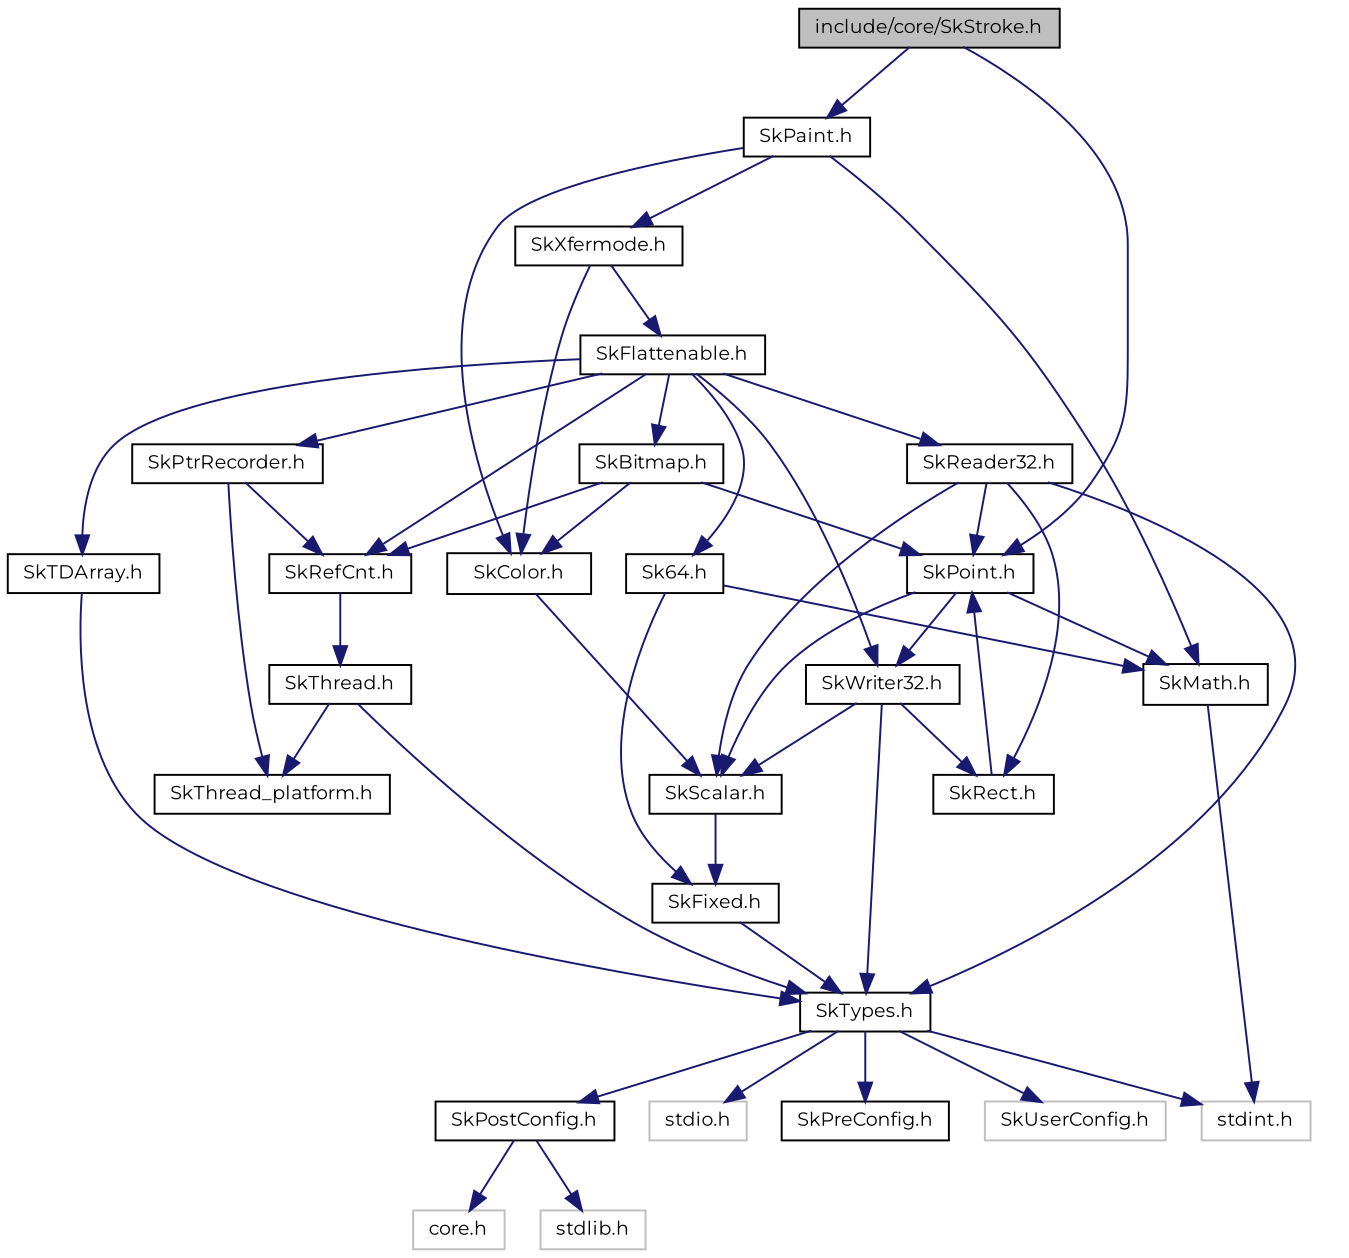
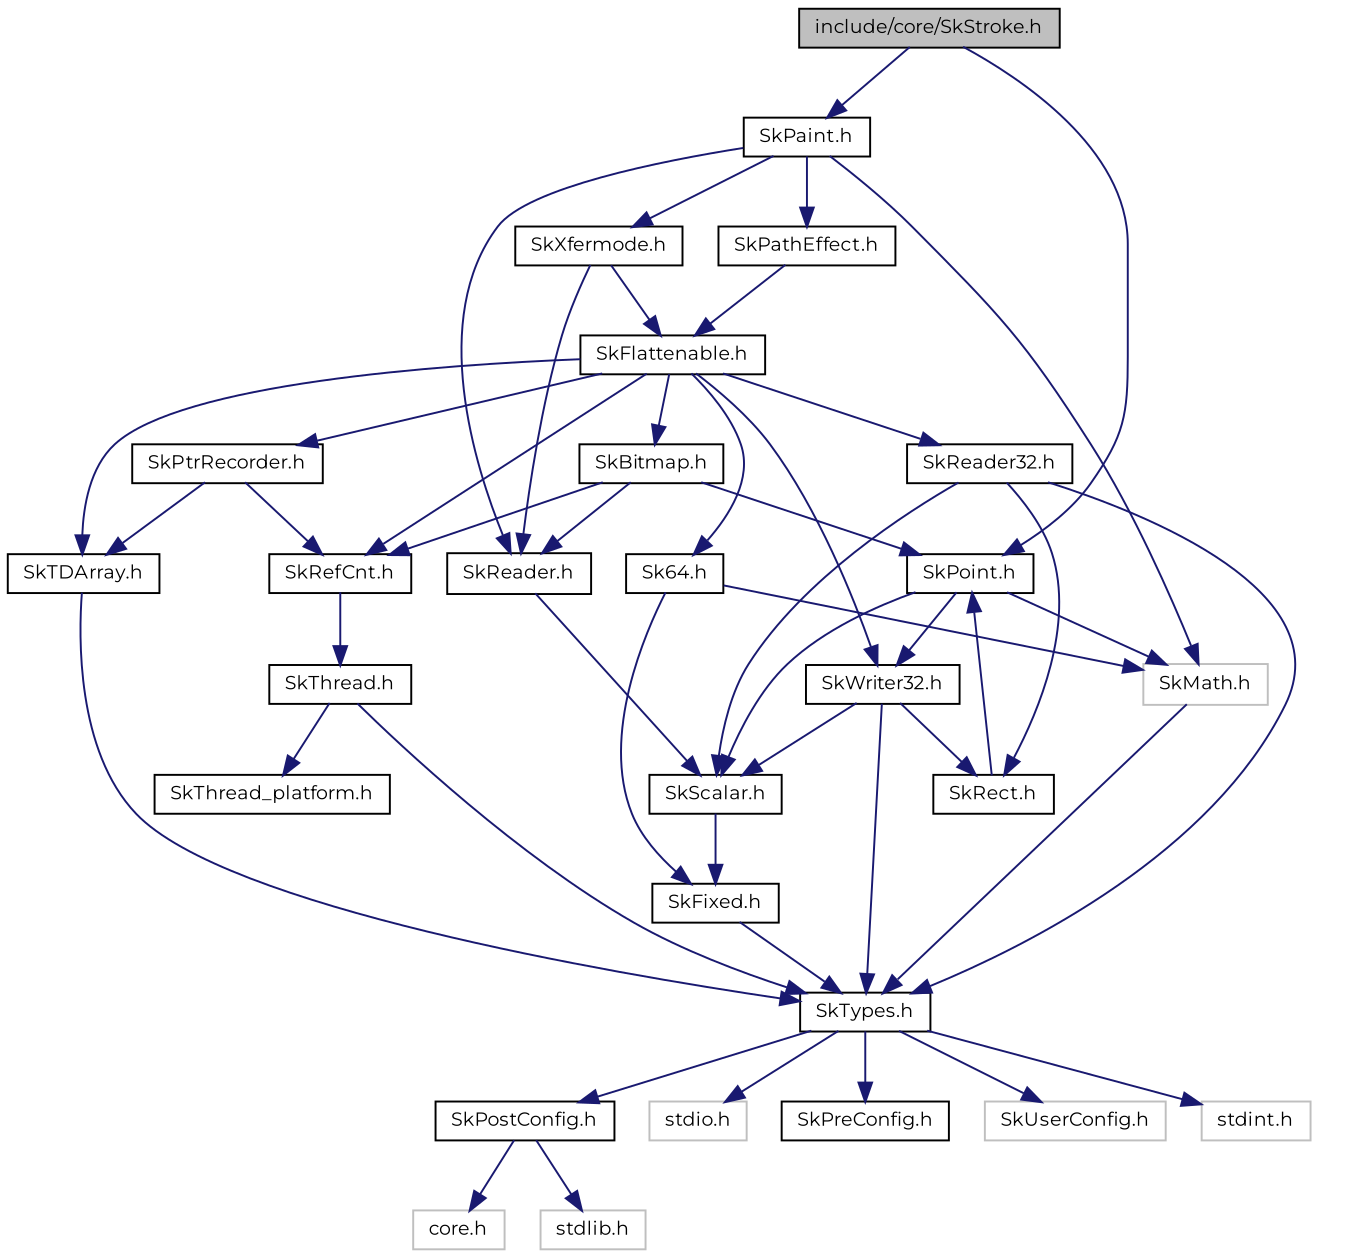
none -> (807, 246)
(982, 509) -> none
(519, 574) -> (519, 574)
(239, 620) -> (164, 513)
(1206, 684) -> (1206, 684)
(1230, 893) -> (1042, 842)
